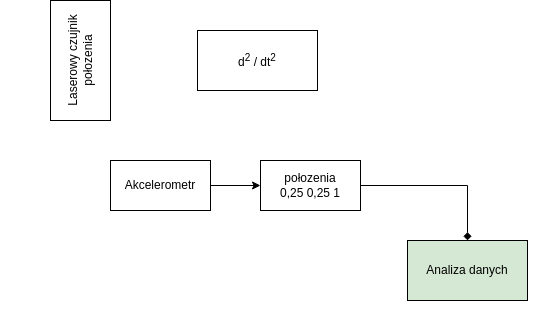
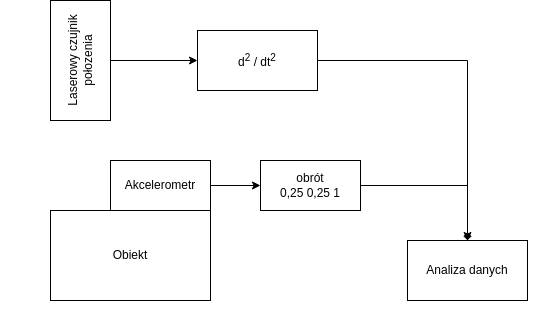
none -> (151, 61)
none -> (454, 61)
(311, 186) -> (311, 186)
none -> (131, 256)
(468, 271) -> (468, 271)
